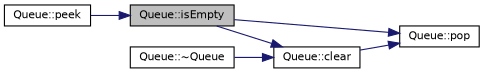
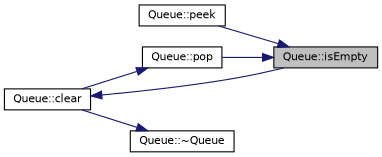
(311, 26) -> (242, 57)
(248, 57) -> (109, 119)
